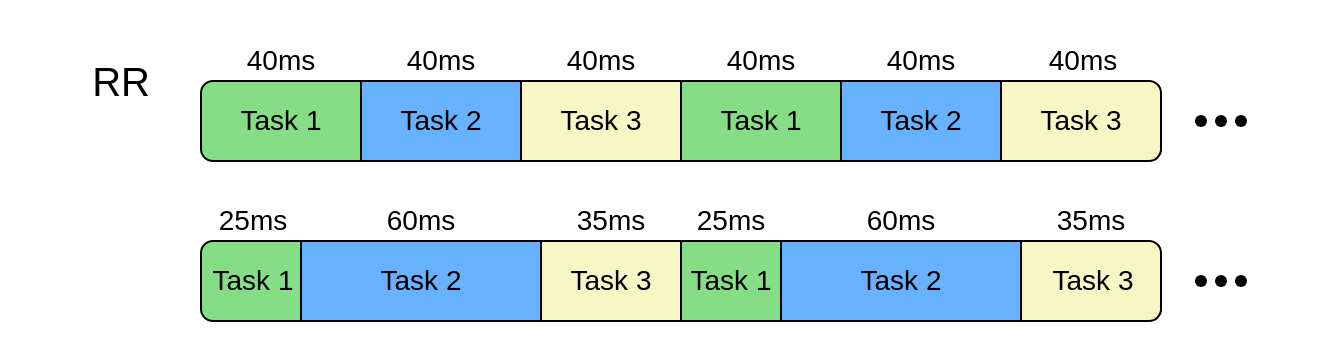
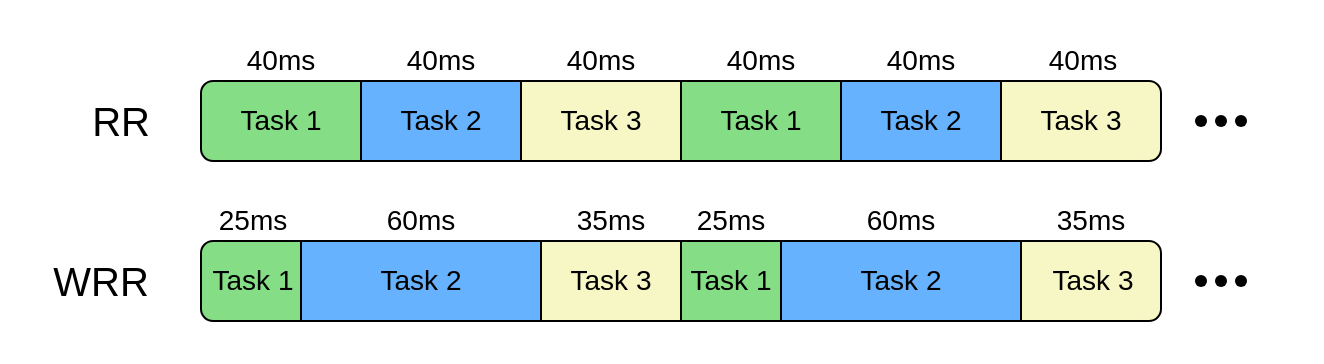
(121, 81) -> (121, 121)
none -> (101, 281)
